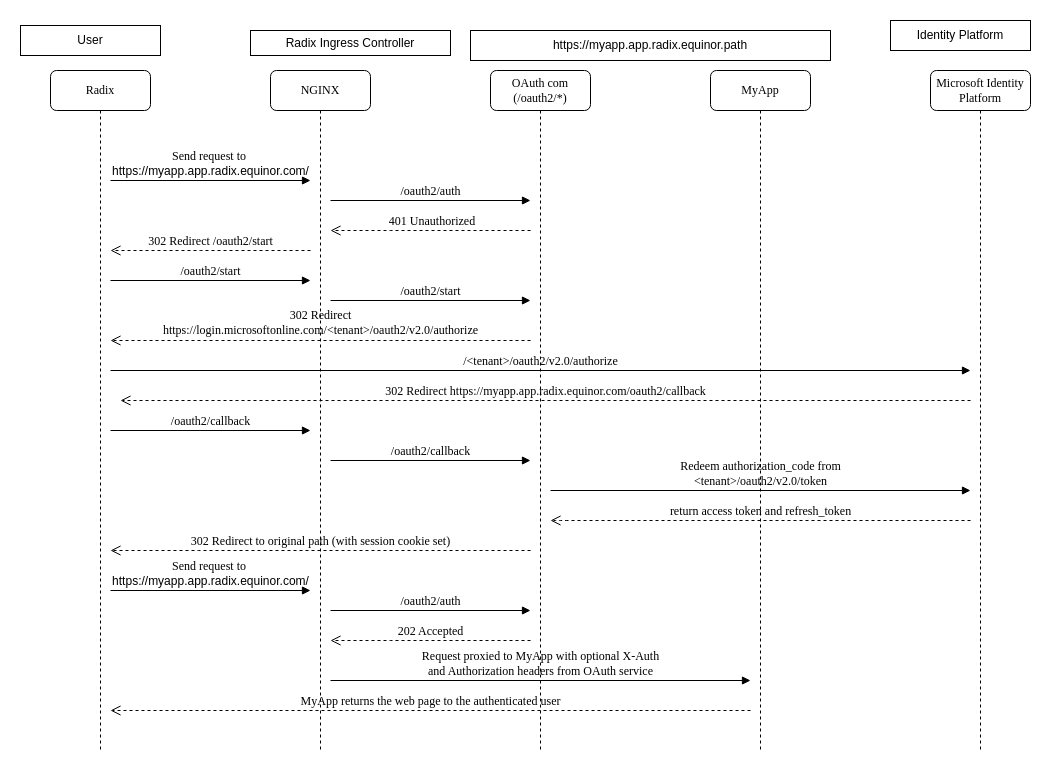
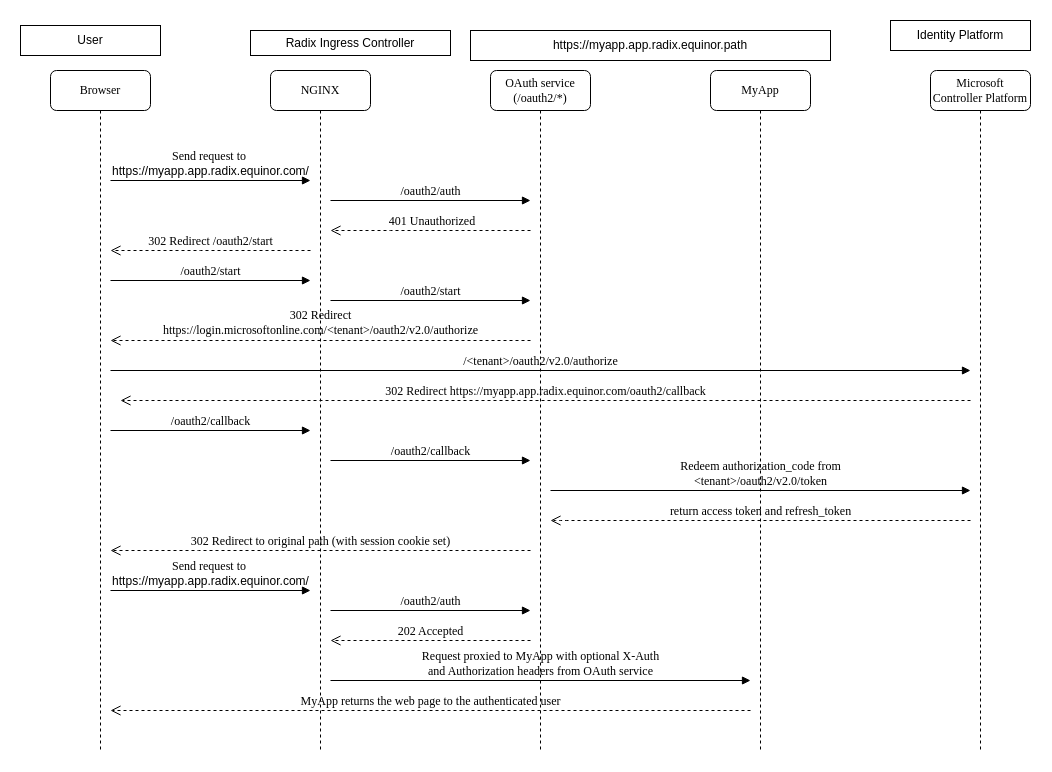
(101, 91) -> (101, 91)
(541, 91) -> (541, 91)
(981, 91) -> (981, 91)
